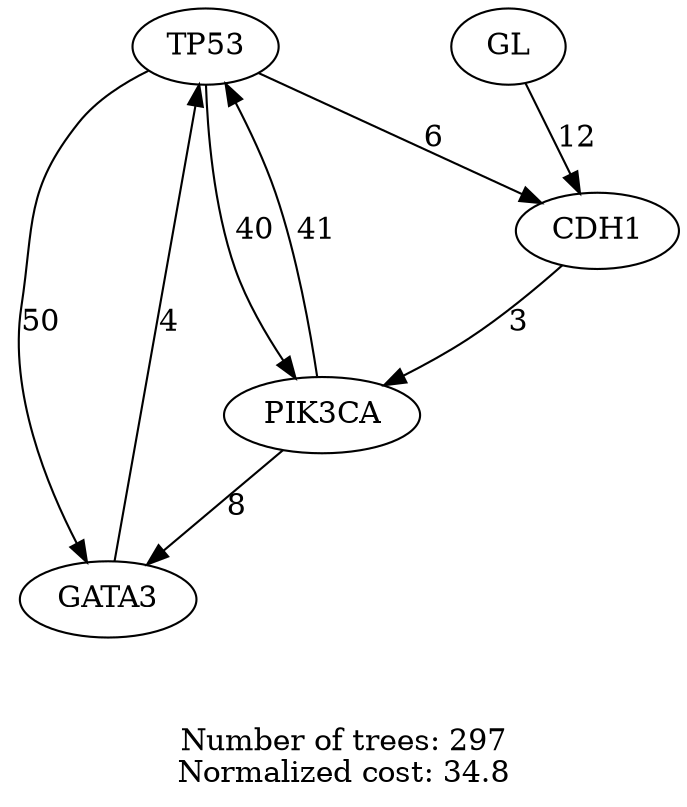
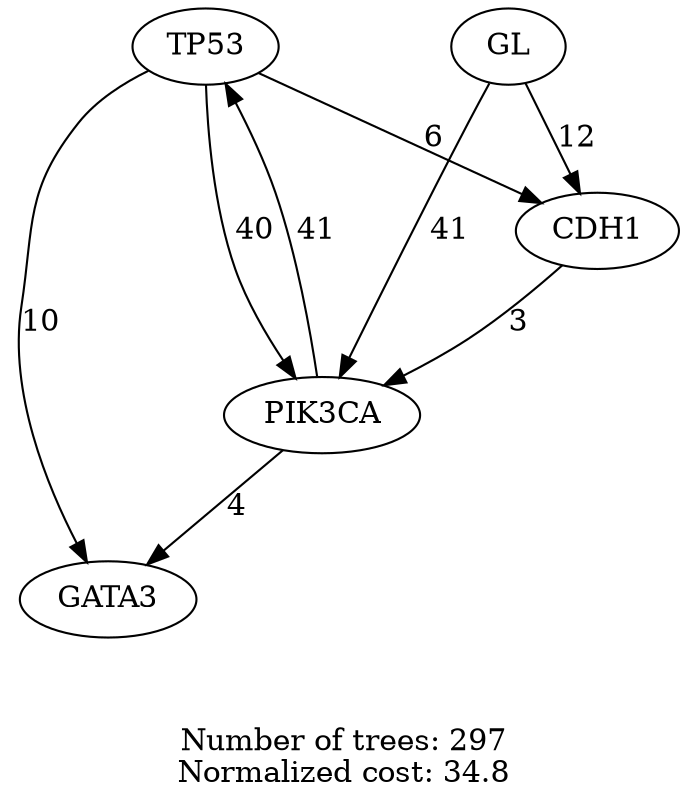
none -> (418, 220)
(41, 323) -> (41, 323)
(155, 334) -> none
(237, 507) -> (237, 507)
